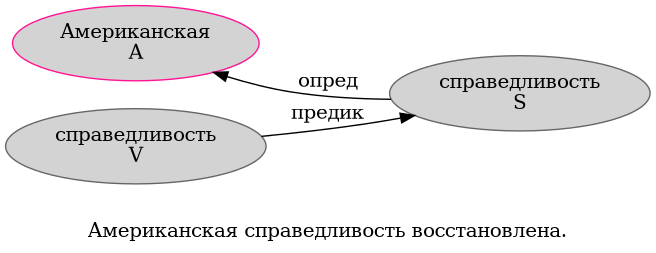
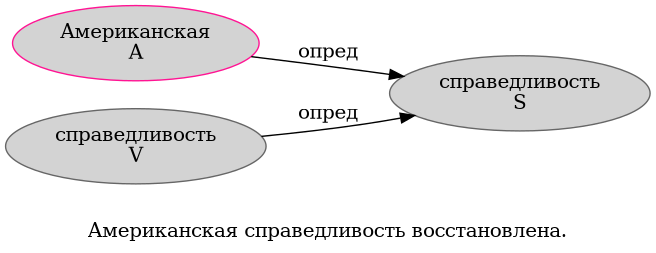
(308, 94) -> (320, 65)
(328, 114) -> (328, 114)
